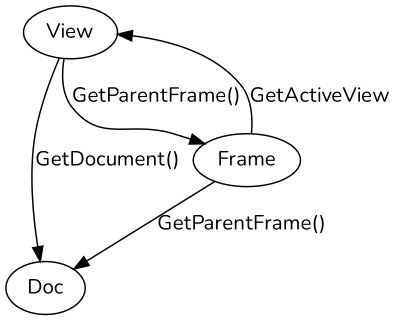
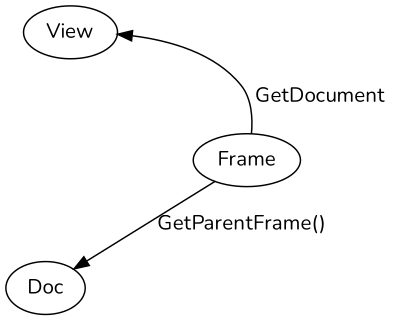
(320, 96) -> (320, 96)
(103, 128) -> none
(33, 151) -> none
